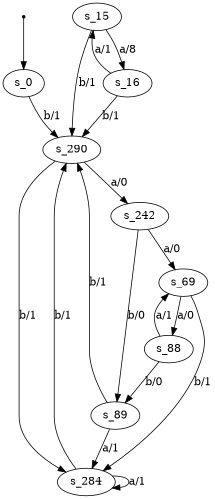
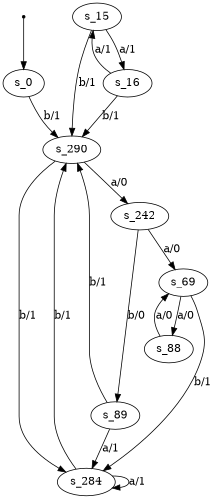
(128, 50) -> (128, 50)
(164, 316) -> (164, 316)
(145, 379) -> none
